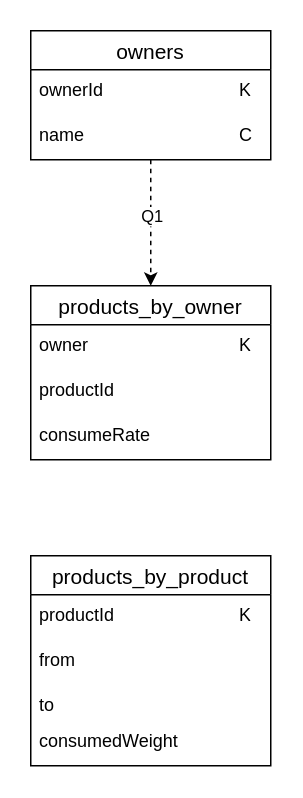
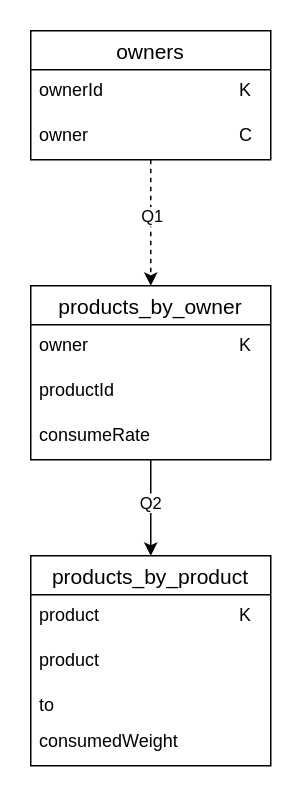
(85, 136) -> (90, 136)
none -> (151, 504)
(110, 616) -> (100, 616)
(60, 661) -> (75, 661)
